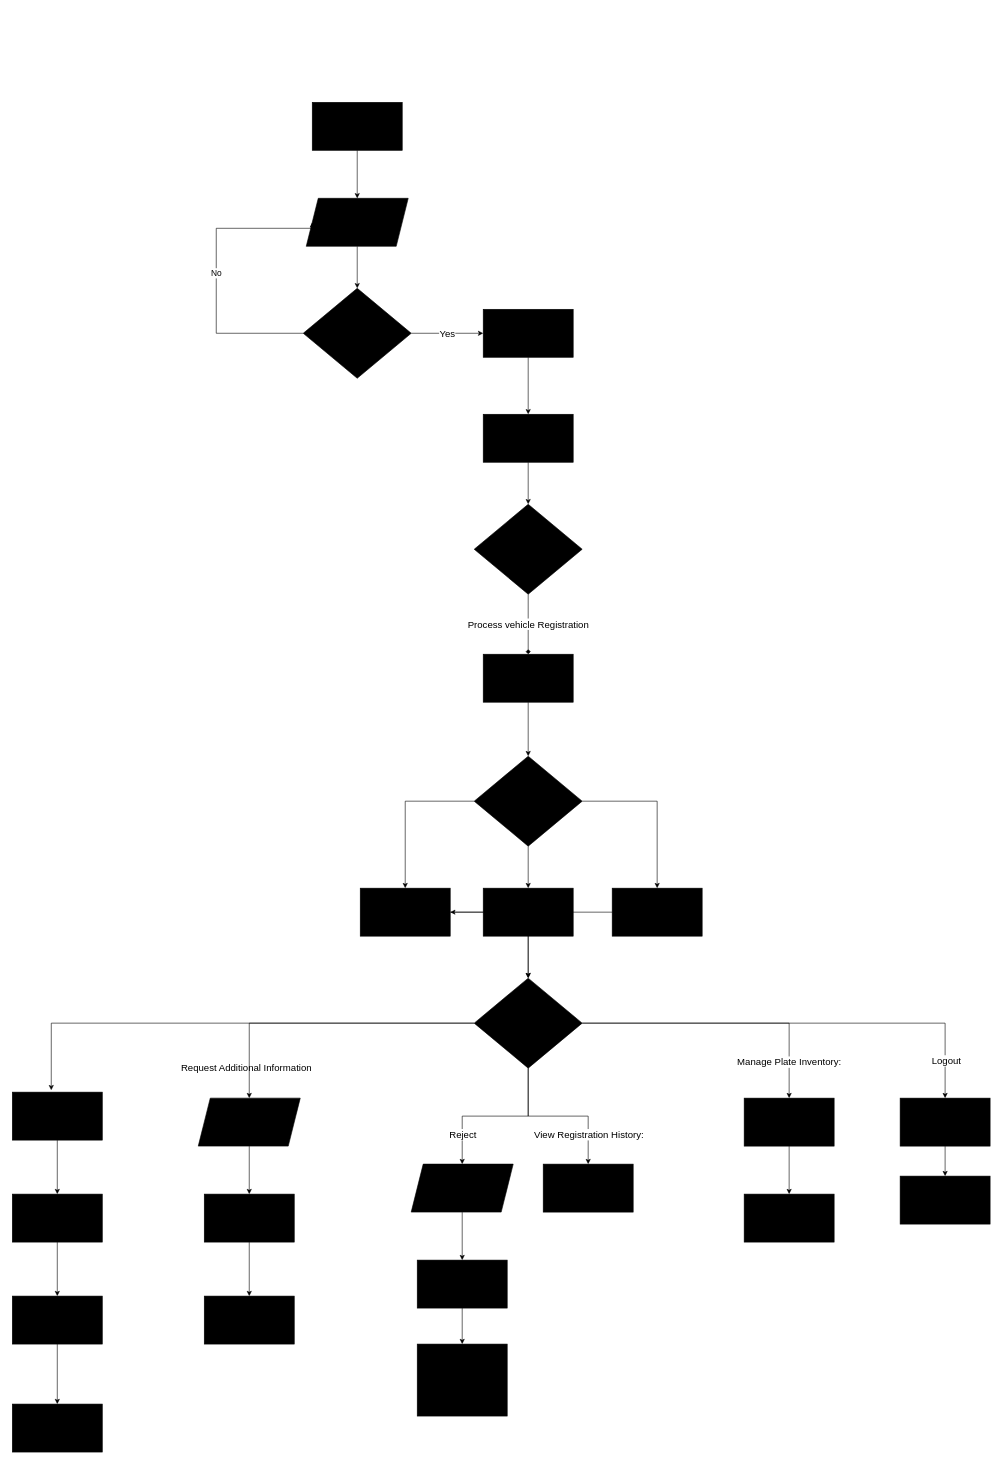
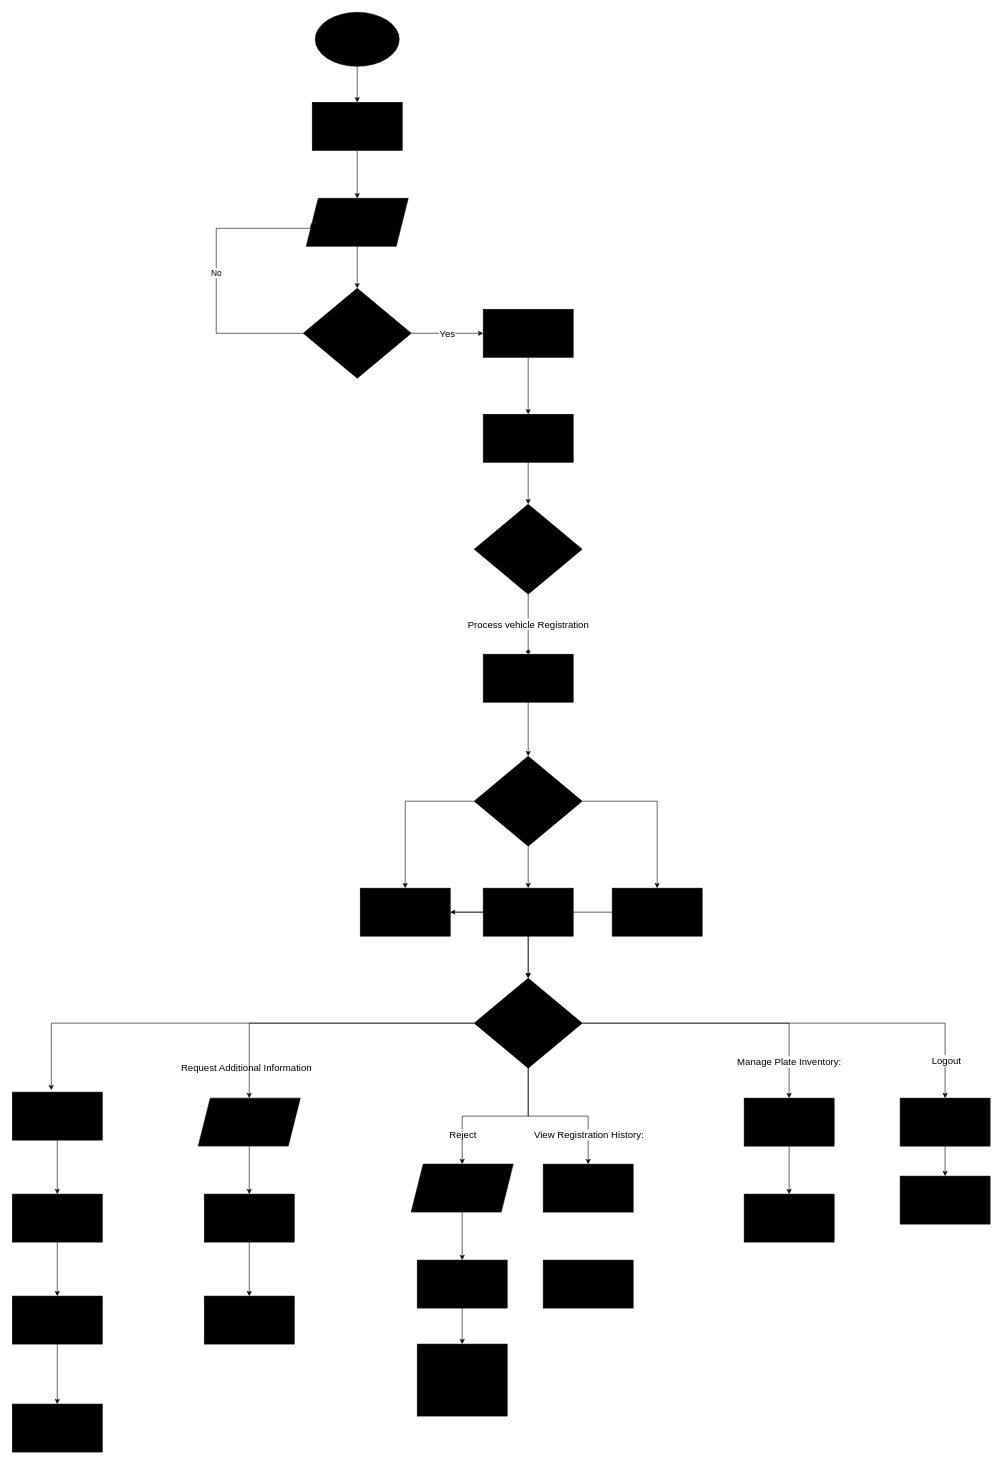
none -> (357, 39)
none -> (357, 96)
none -> (588, 1284)
